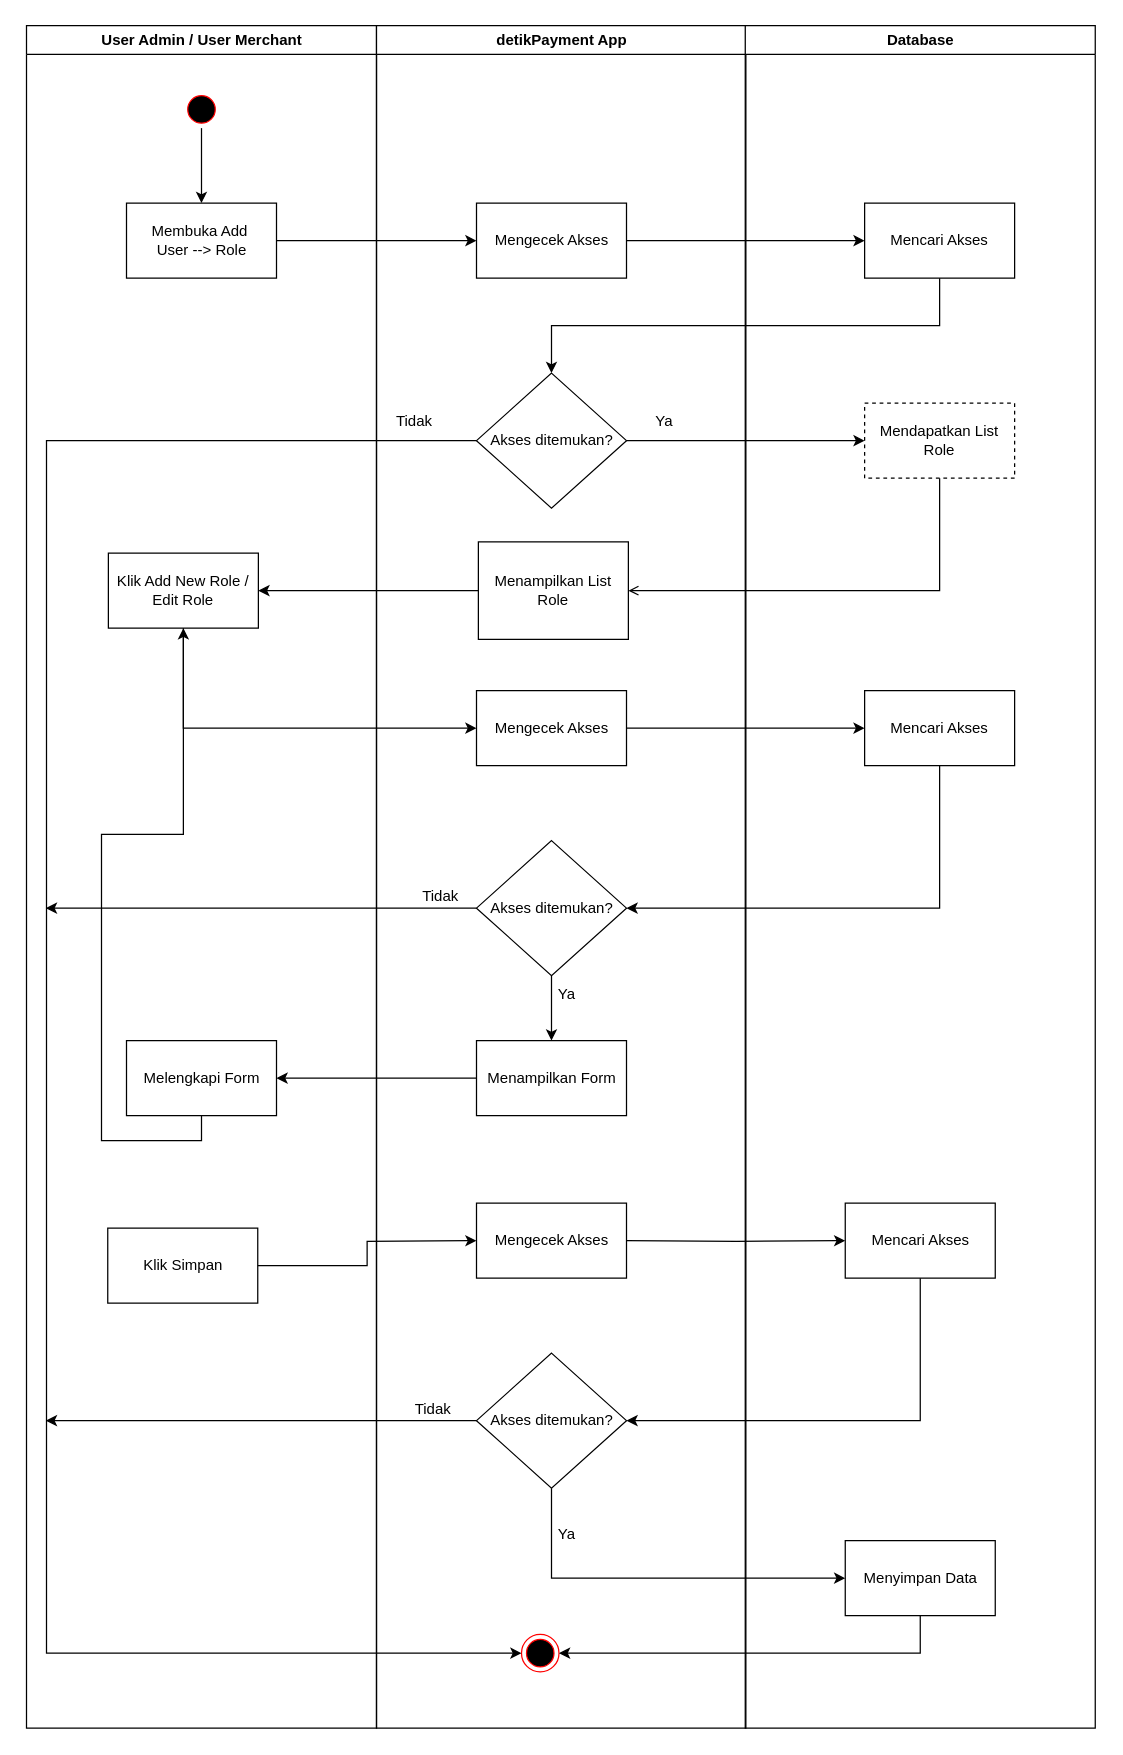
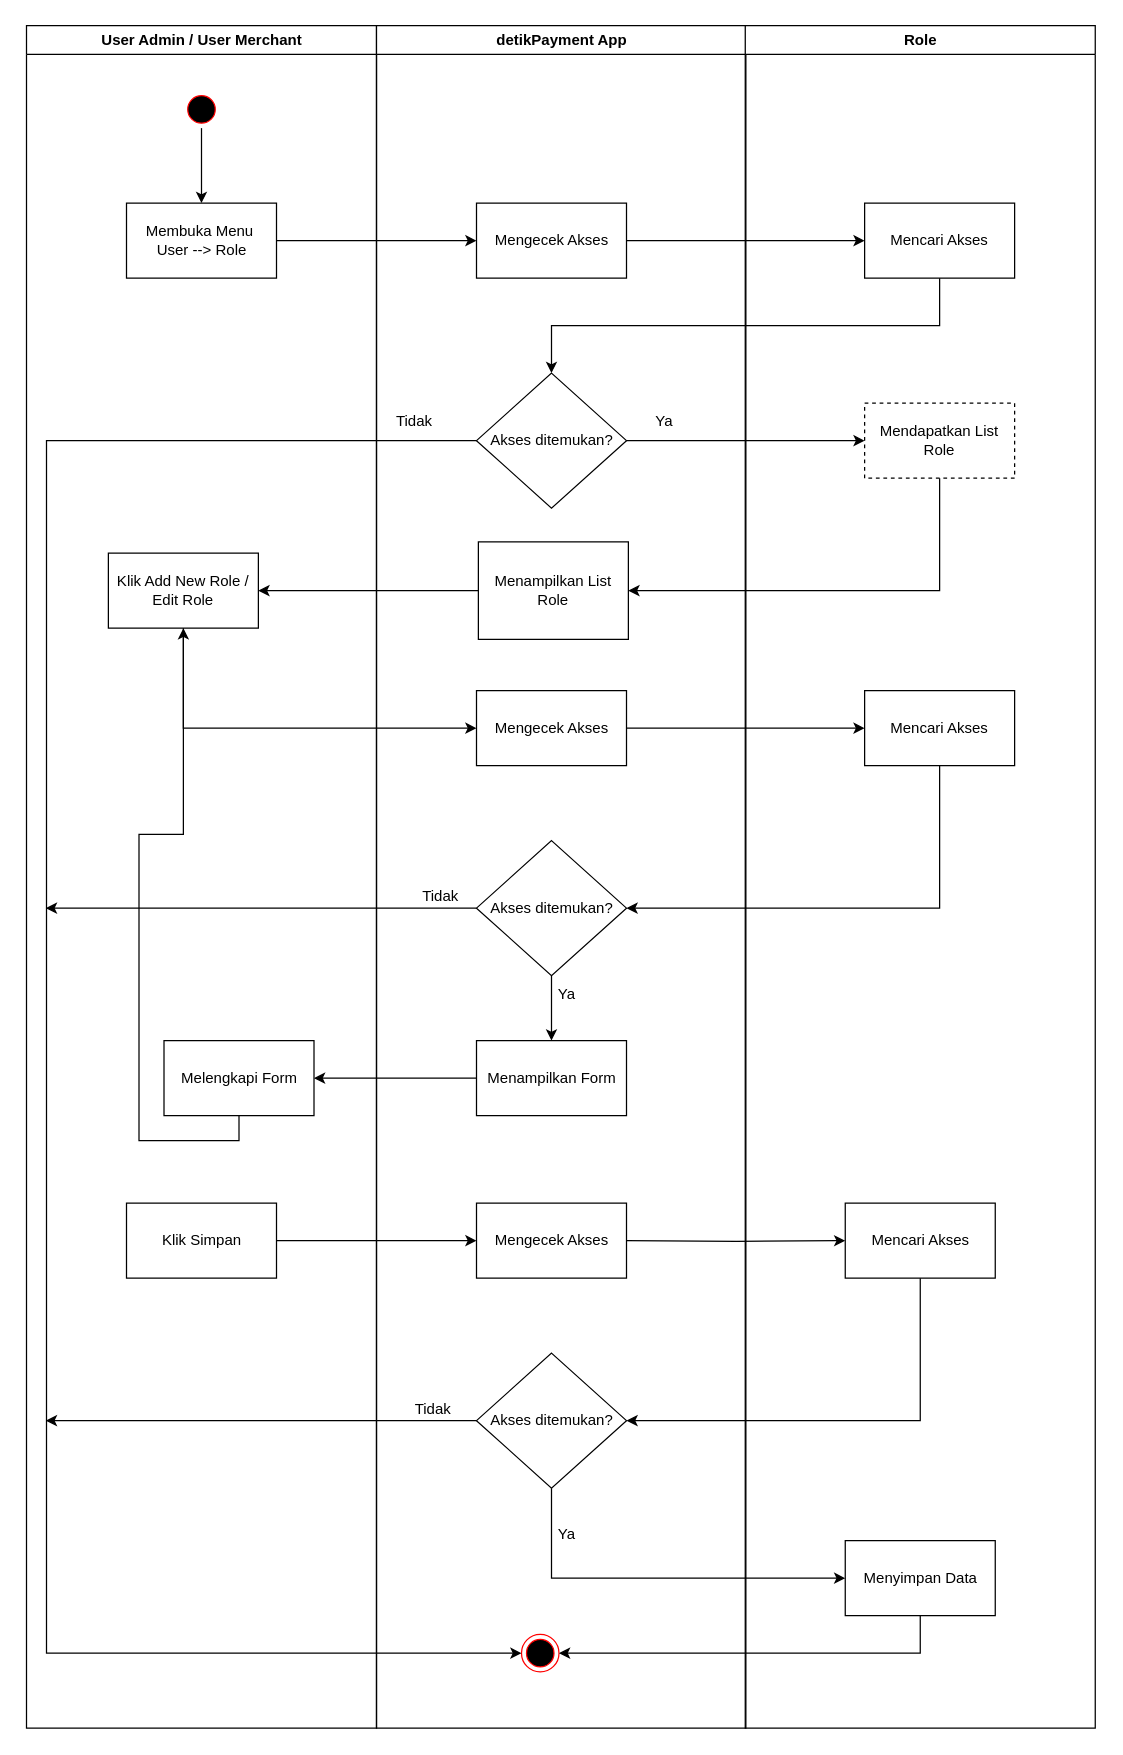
(921, 41) -> (921, 41)
(202, 241) -> (202, 241)
(635, 591) -> (638, 591)
(201, 1078) -> (239, 1078)
(183, 1266) -> (201, 1241)
